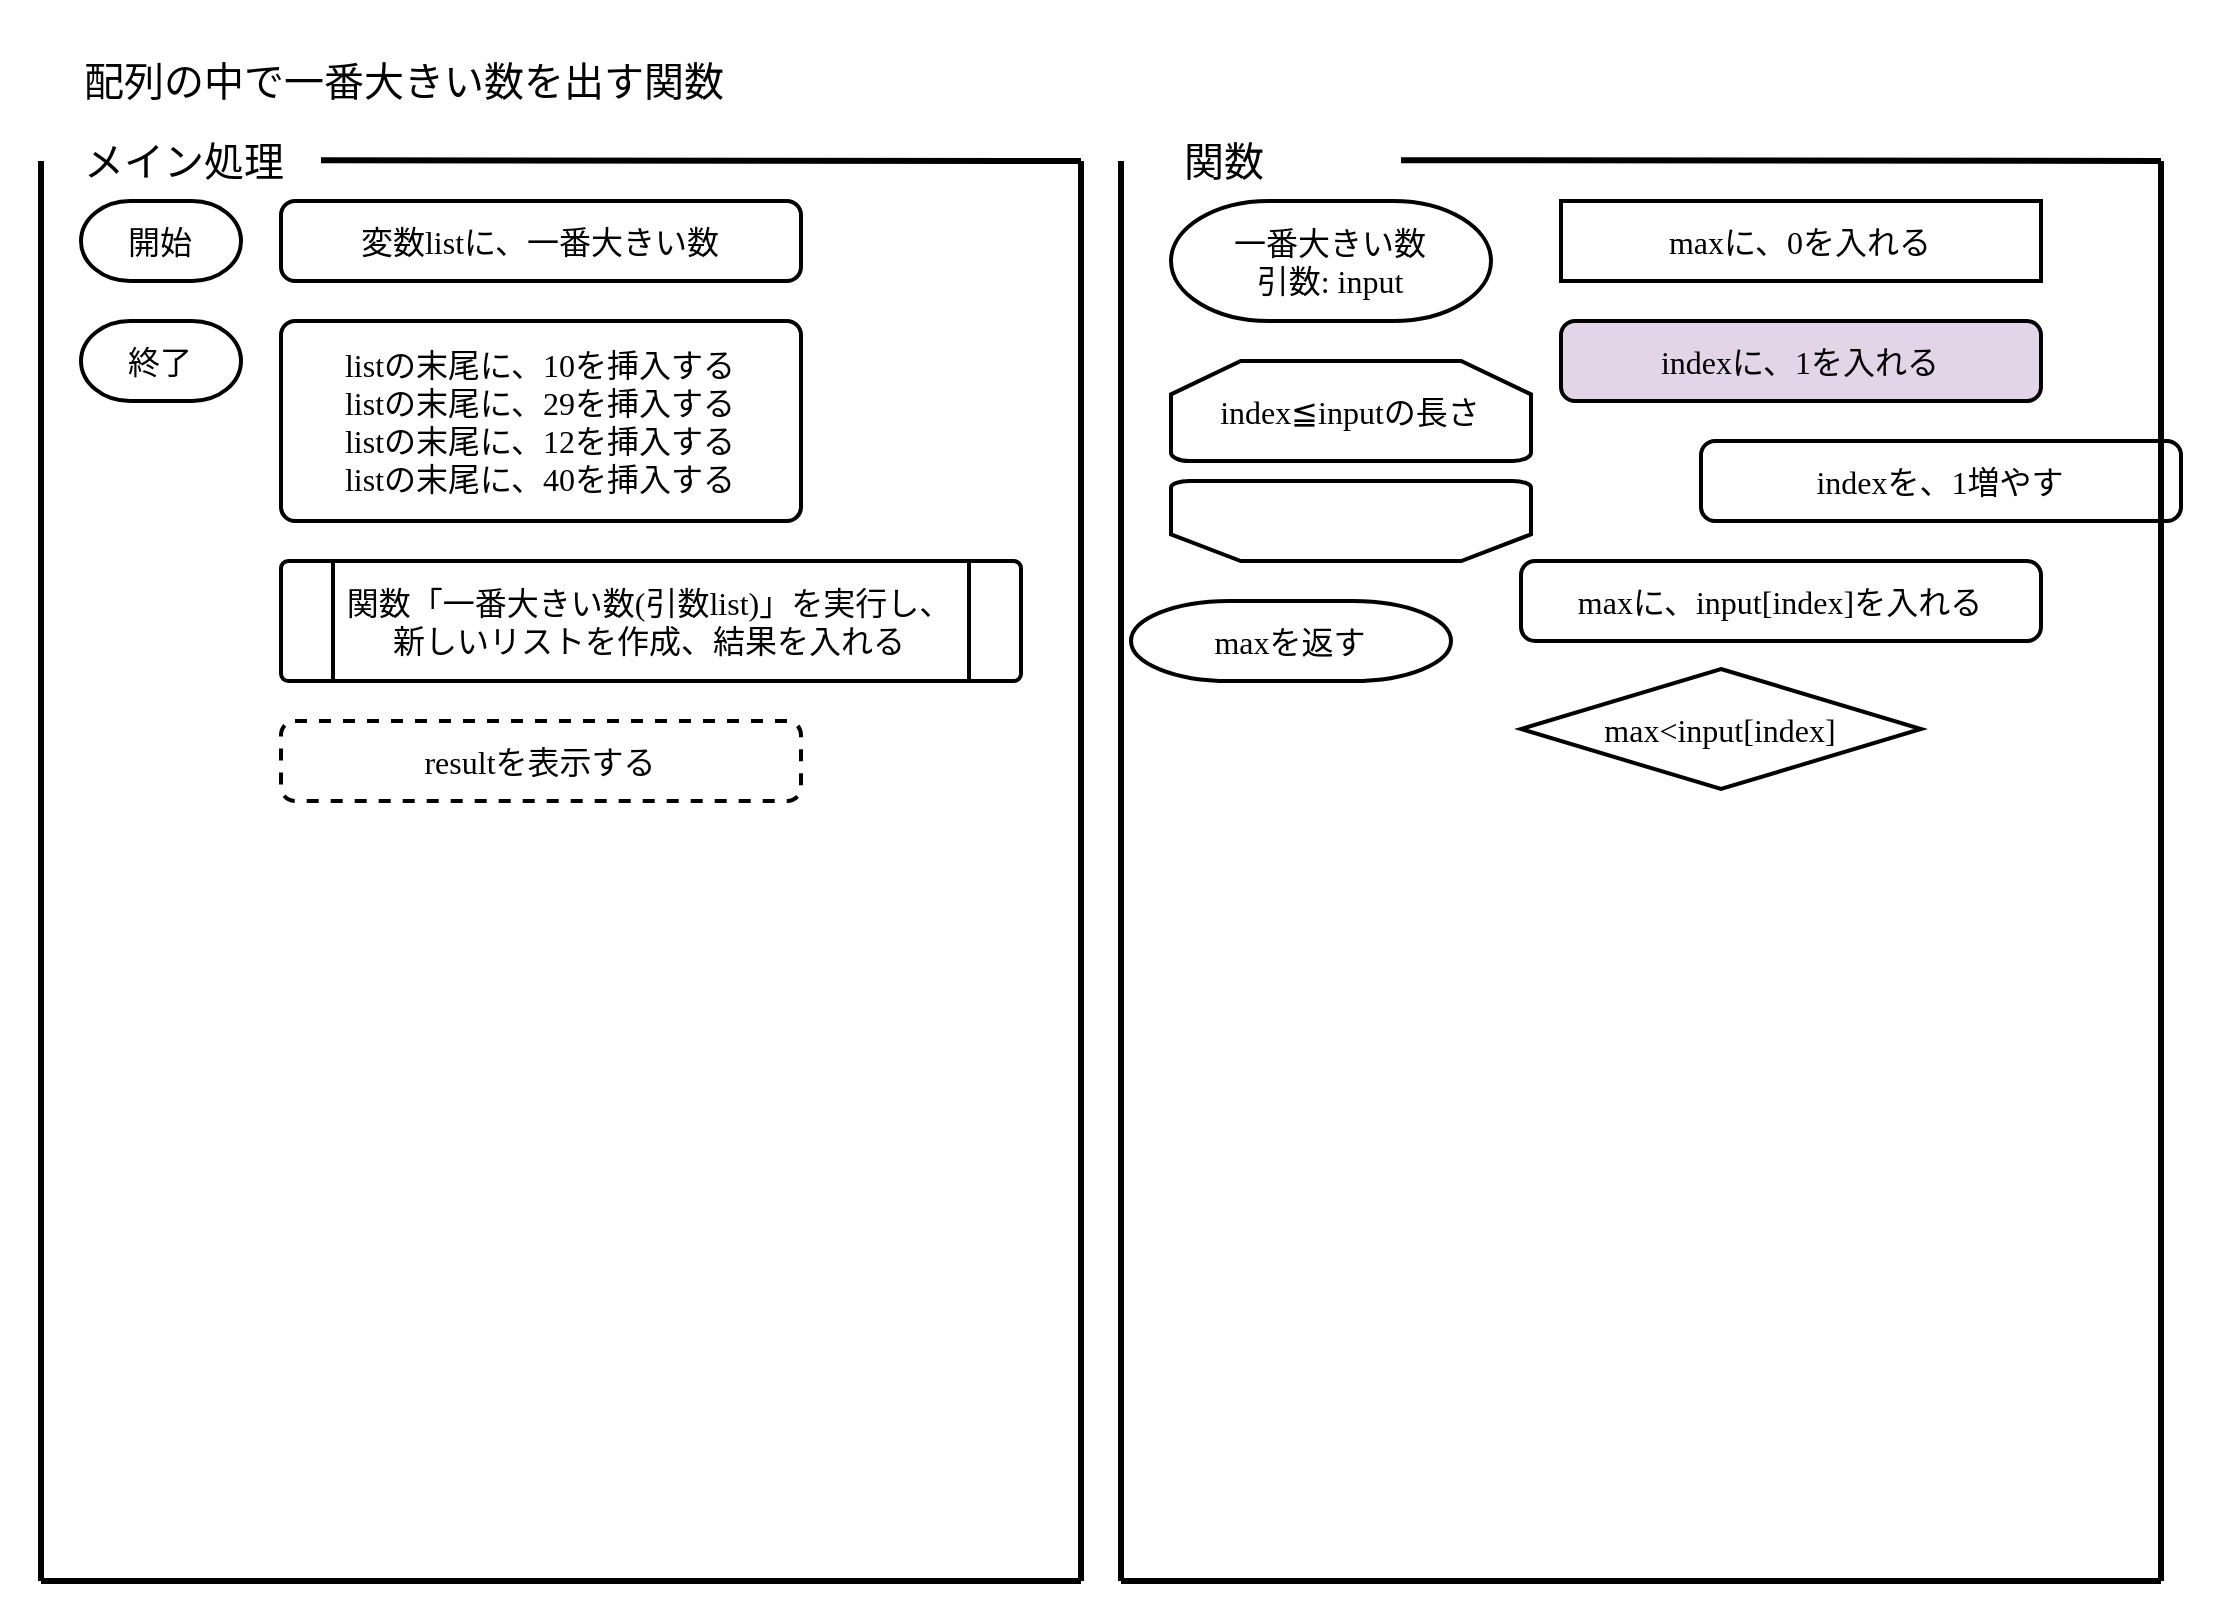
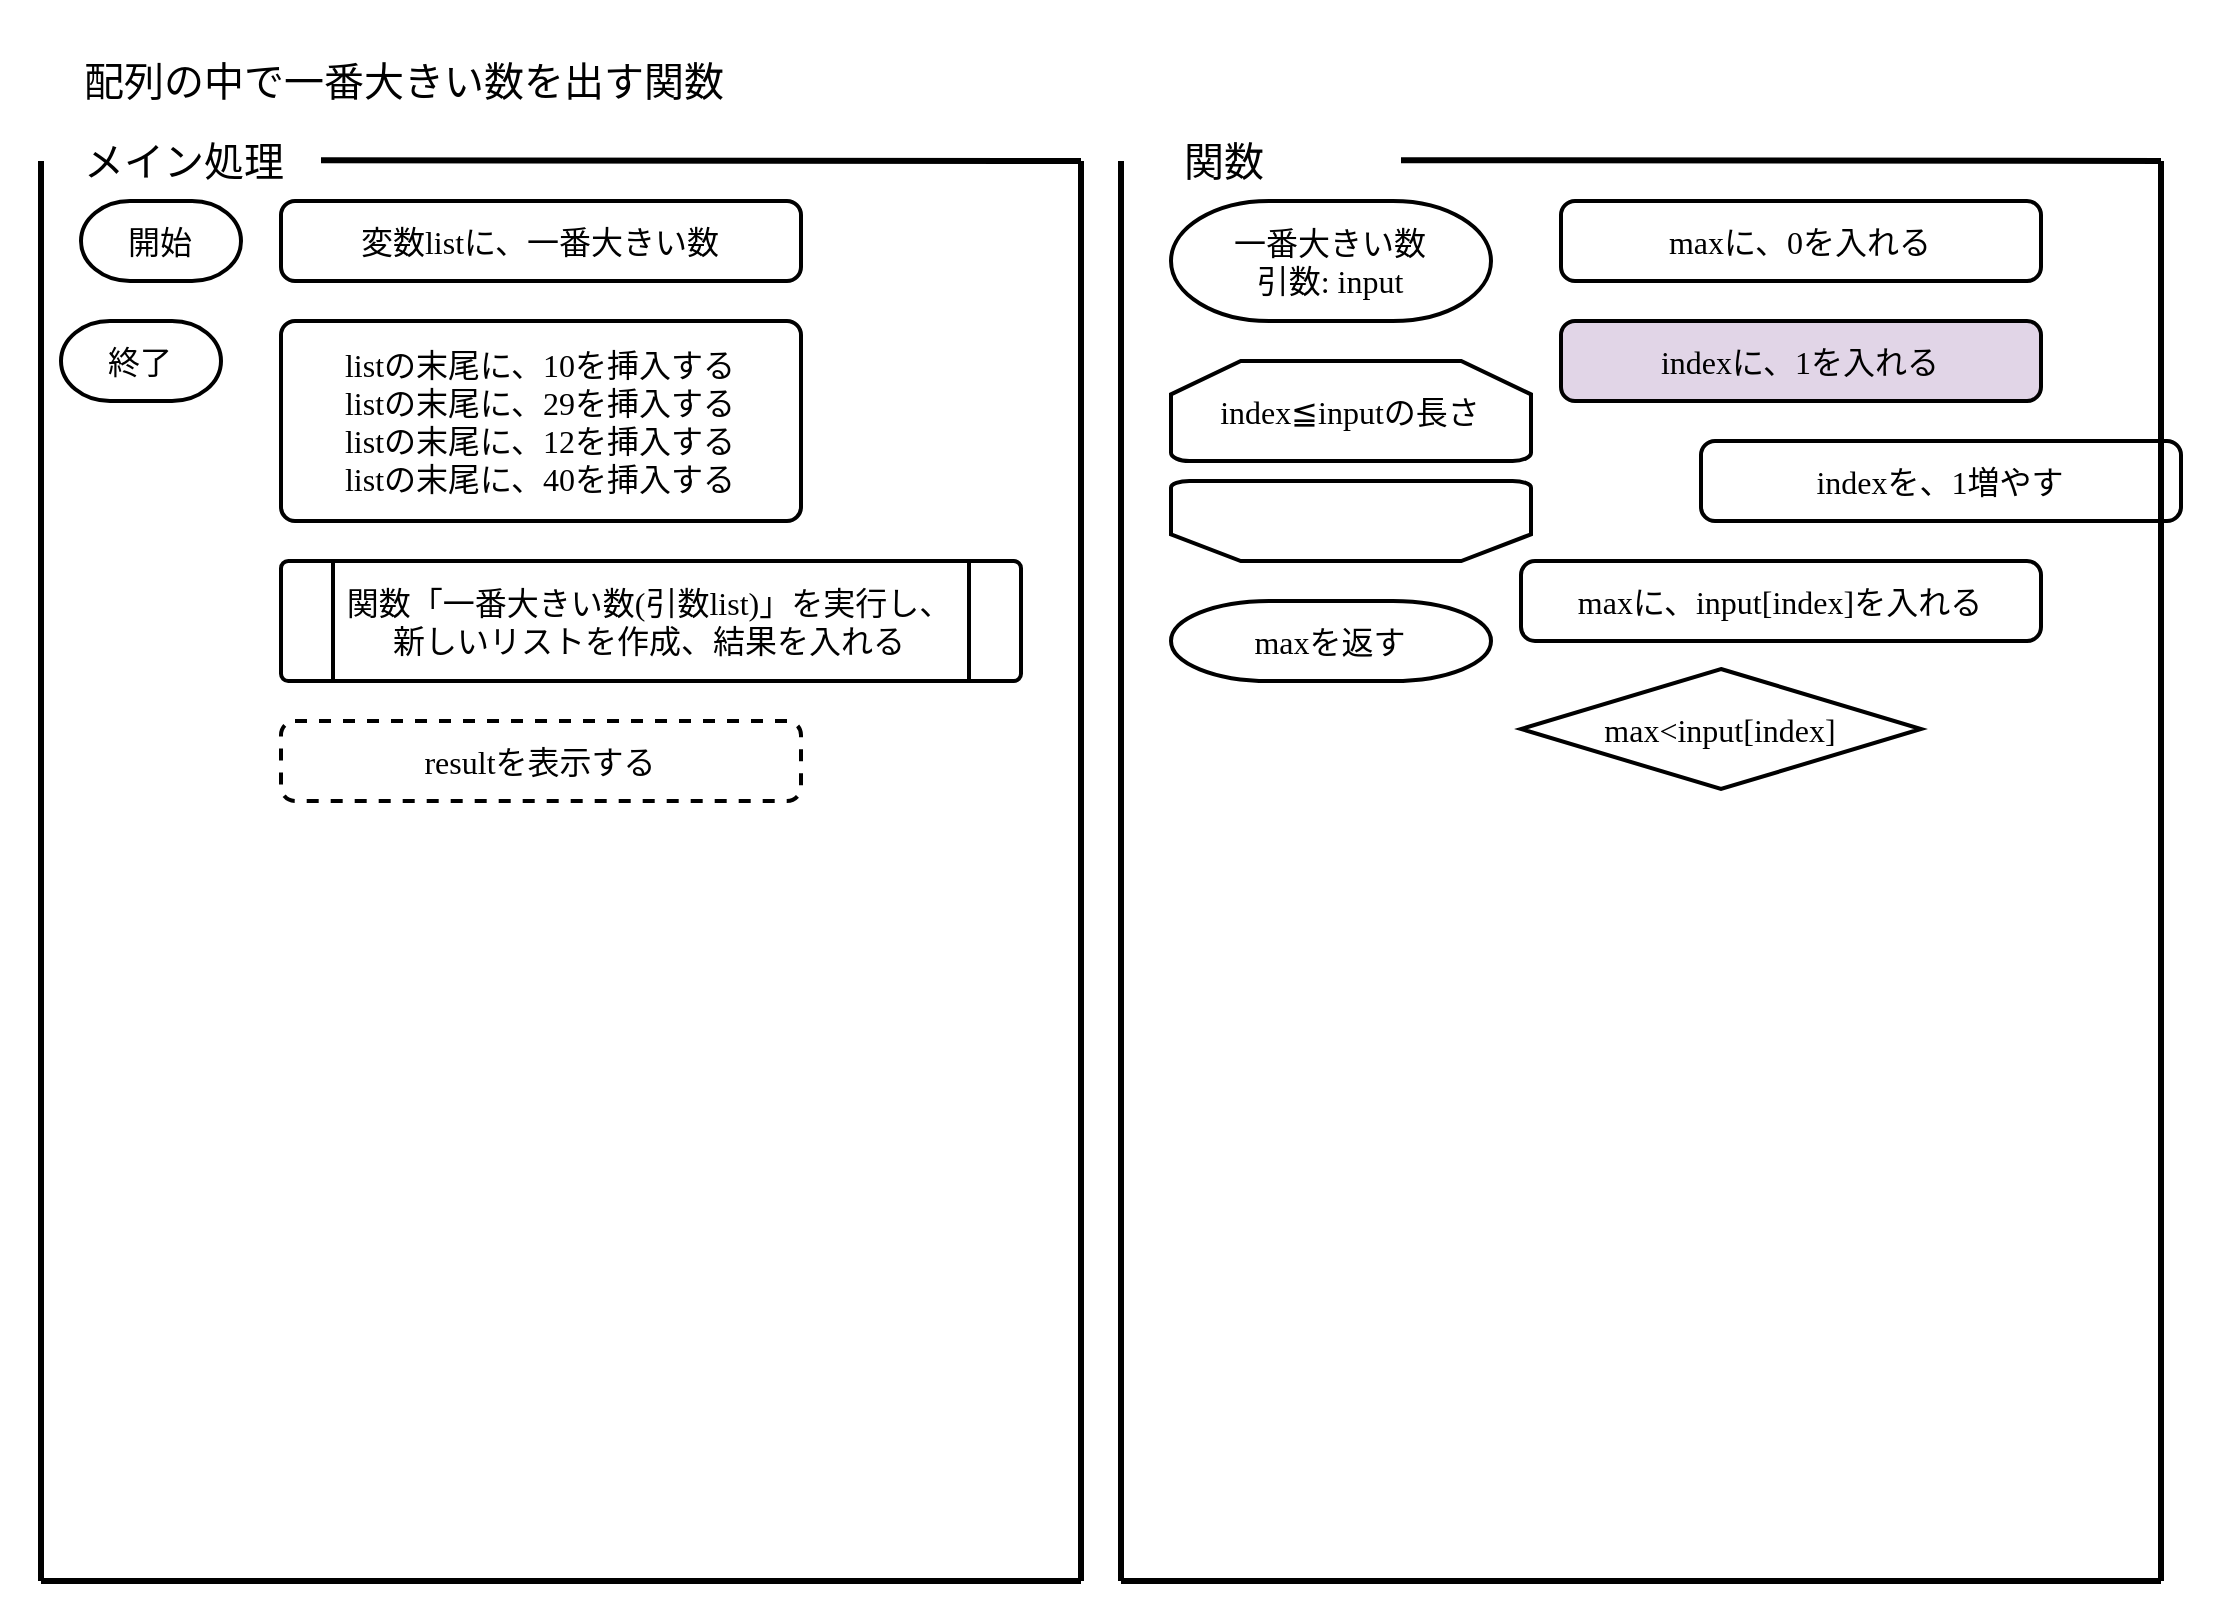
(1801, 241) -> (1801, 241)
(161, 361) -> (141, 361)
(1291, 641) -> (1331, 641)
